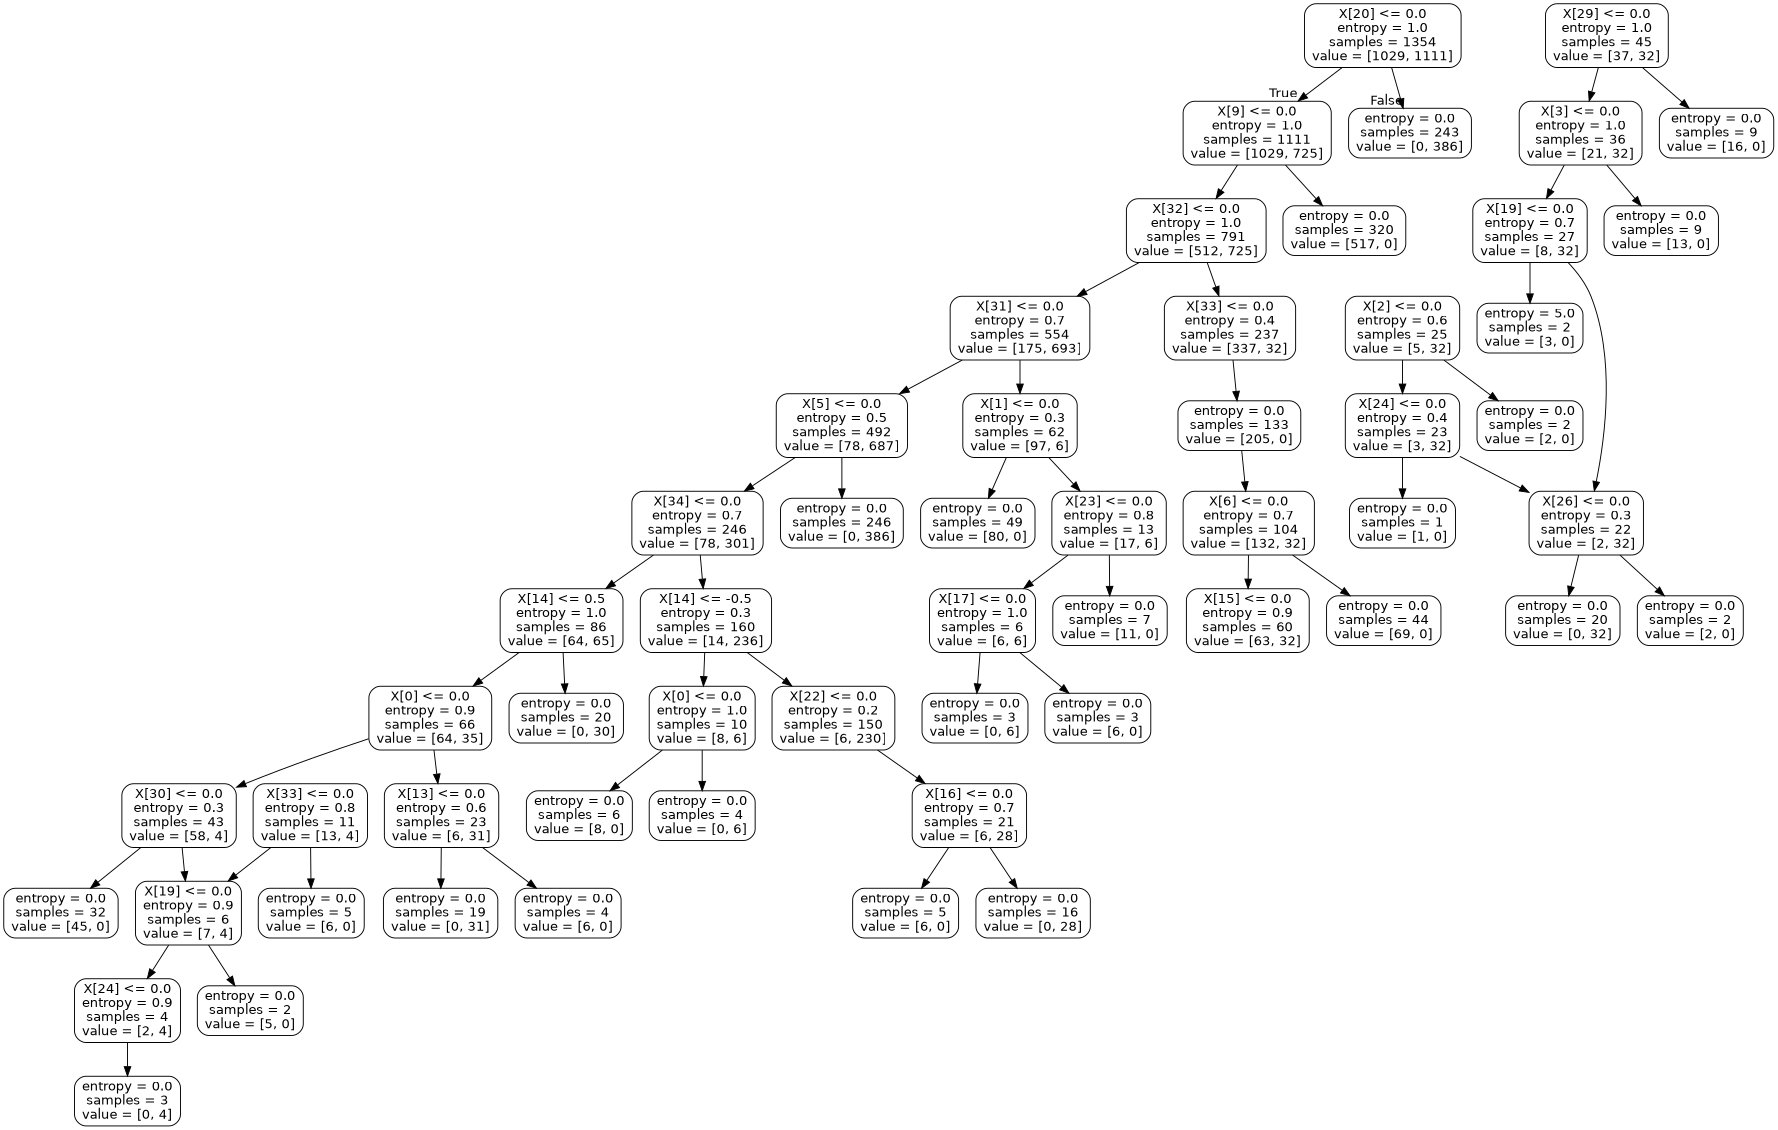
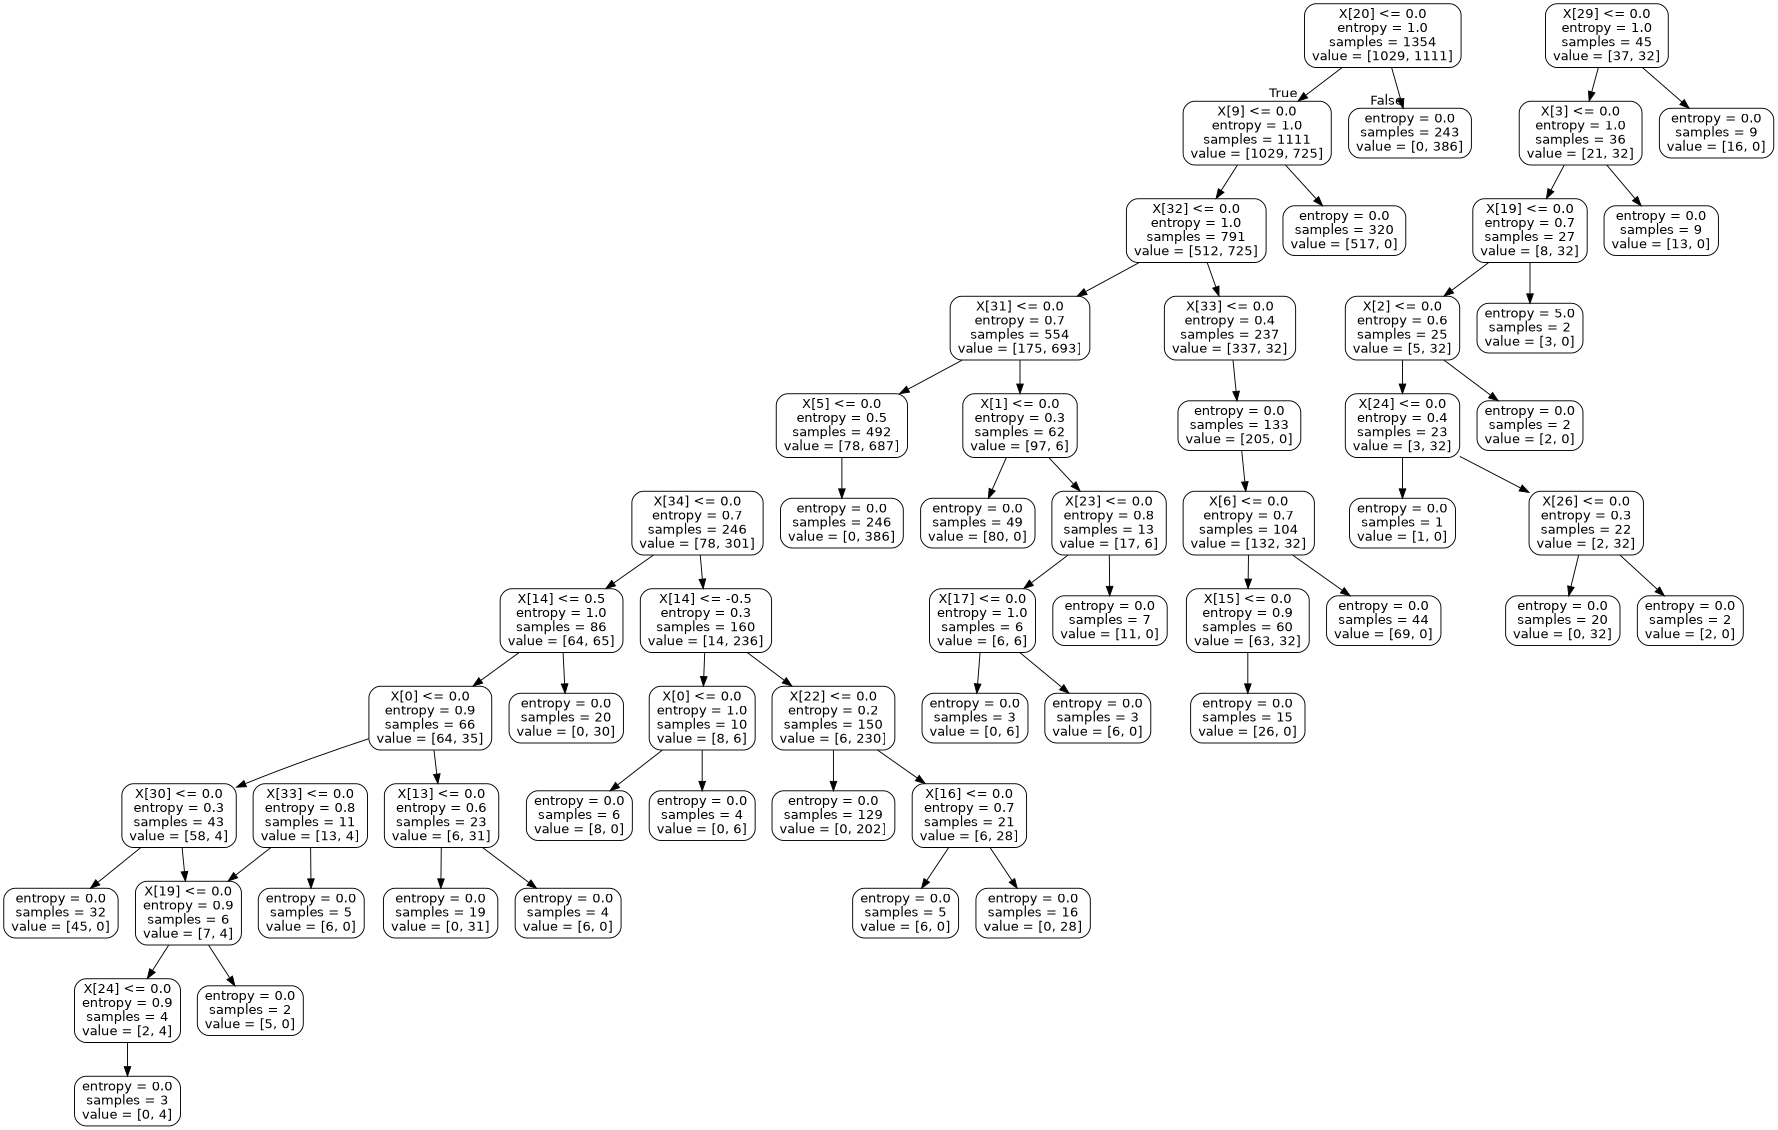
(1606, 368) -> (1470, 276)
(774, 472) -> none
none -> (1248, 718)
none -> (833, 816)
